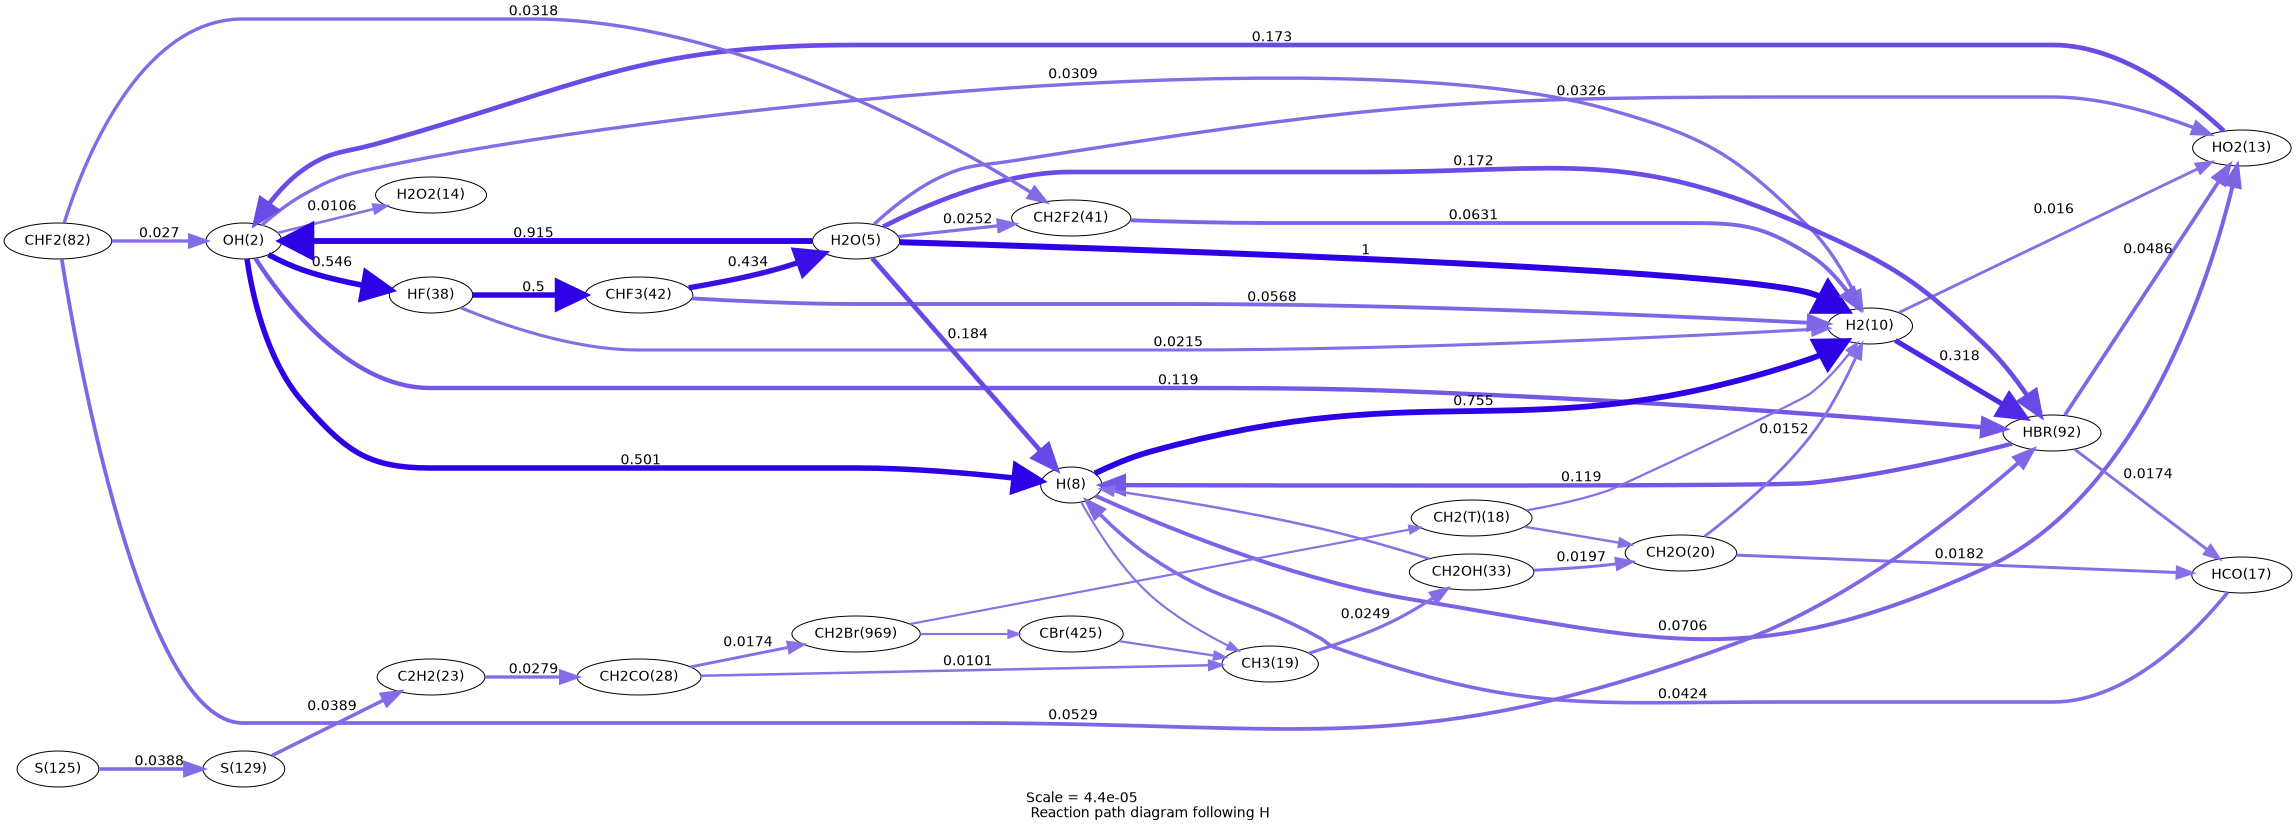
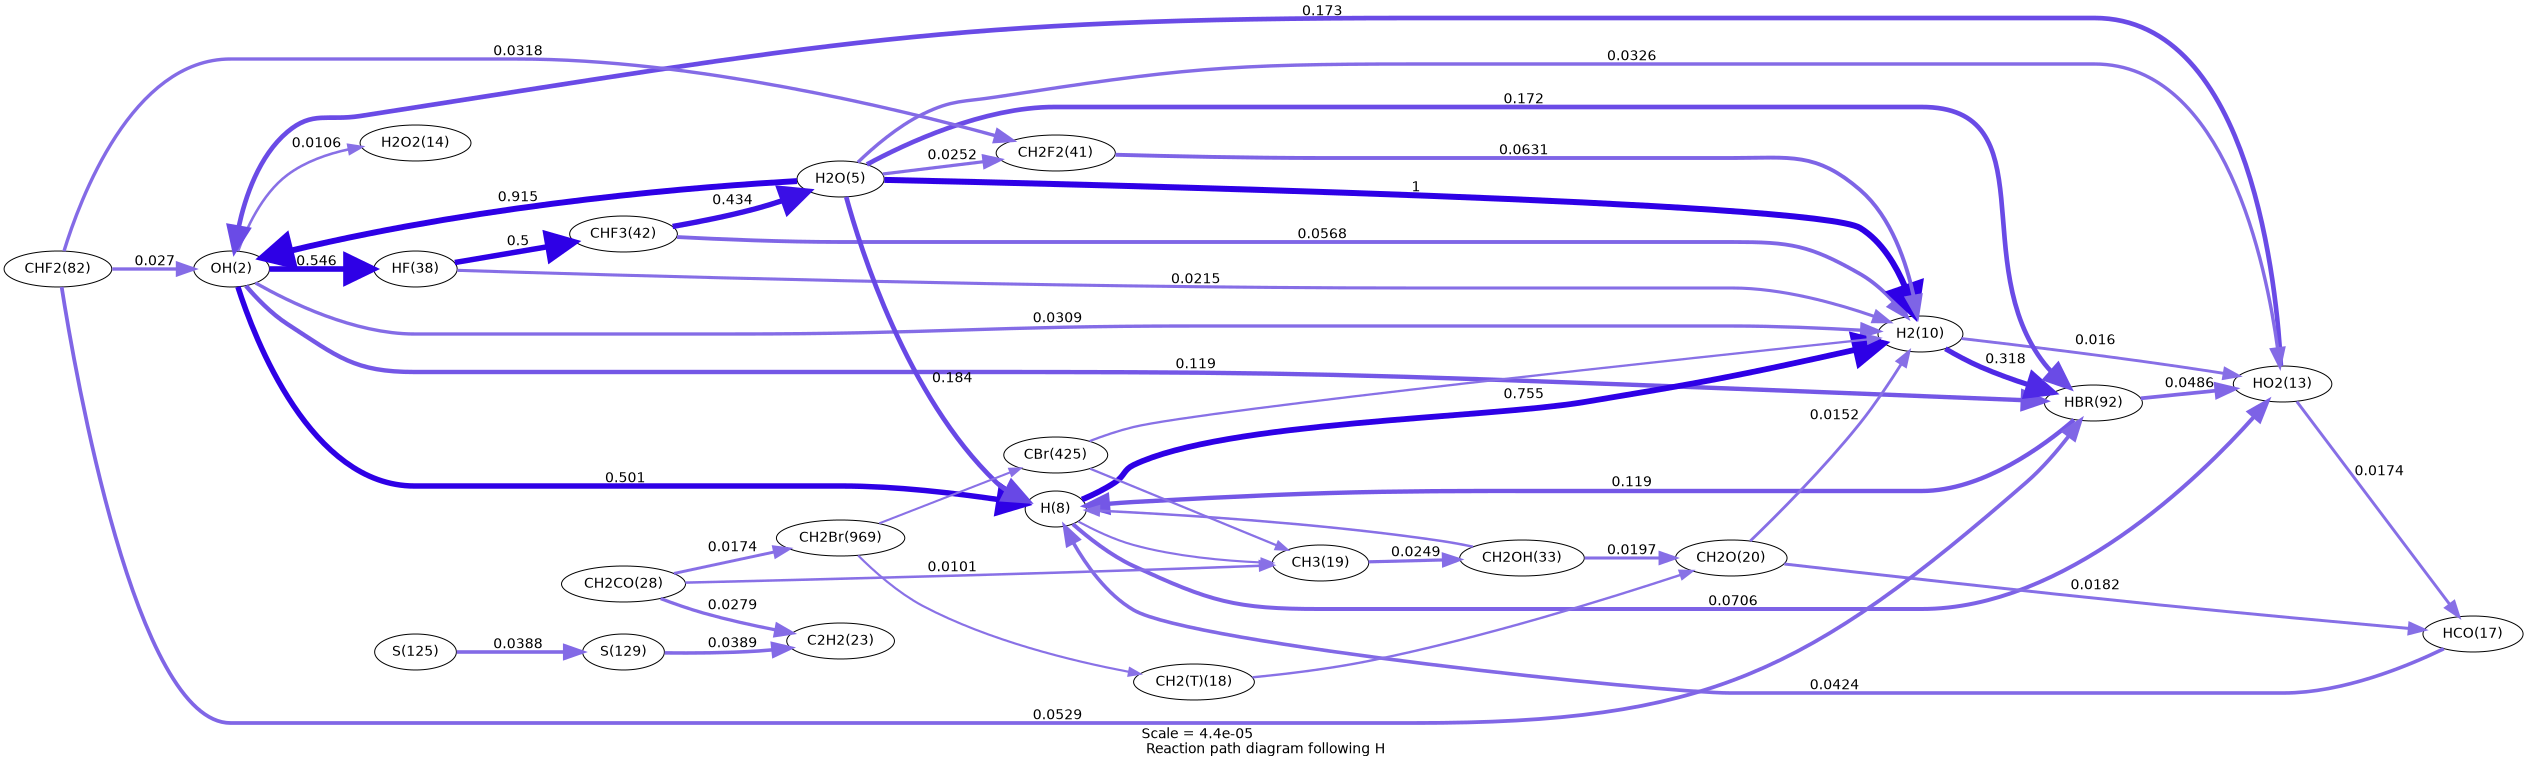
(1698, 449) -> (1438, 387)
(2141, 499) -> (2373, 503)
(523, 677) -> (717, 617)
